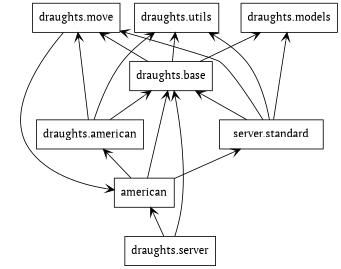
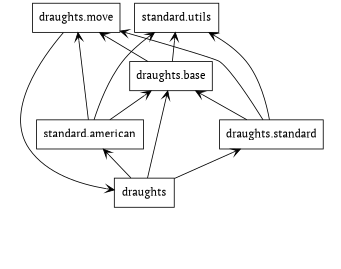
(177, 18) -> (177, 18)
(289, 18) -> none
(90, 134) -> (90, 134)
(271, 134) -> (271, 134)
(144, 193) -> (144, 193)
(170, 251) -> none
